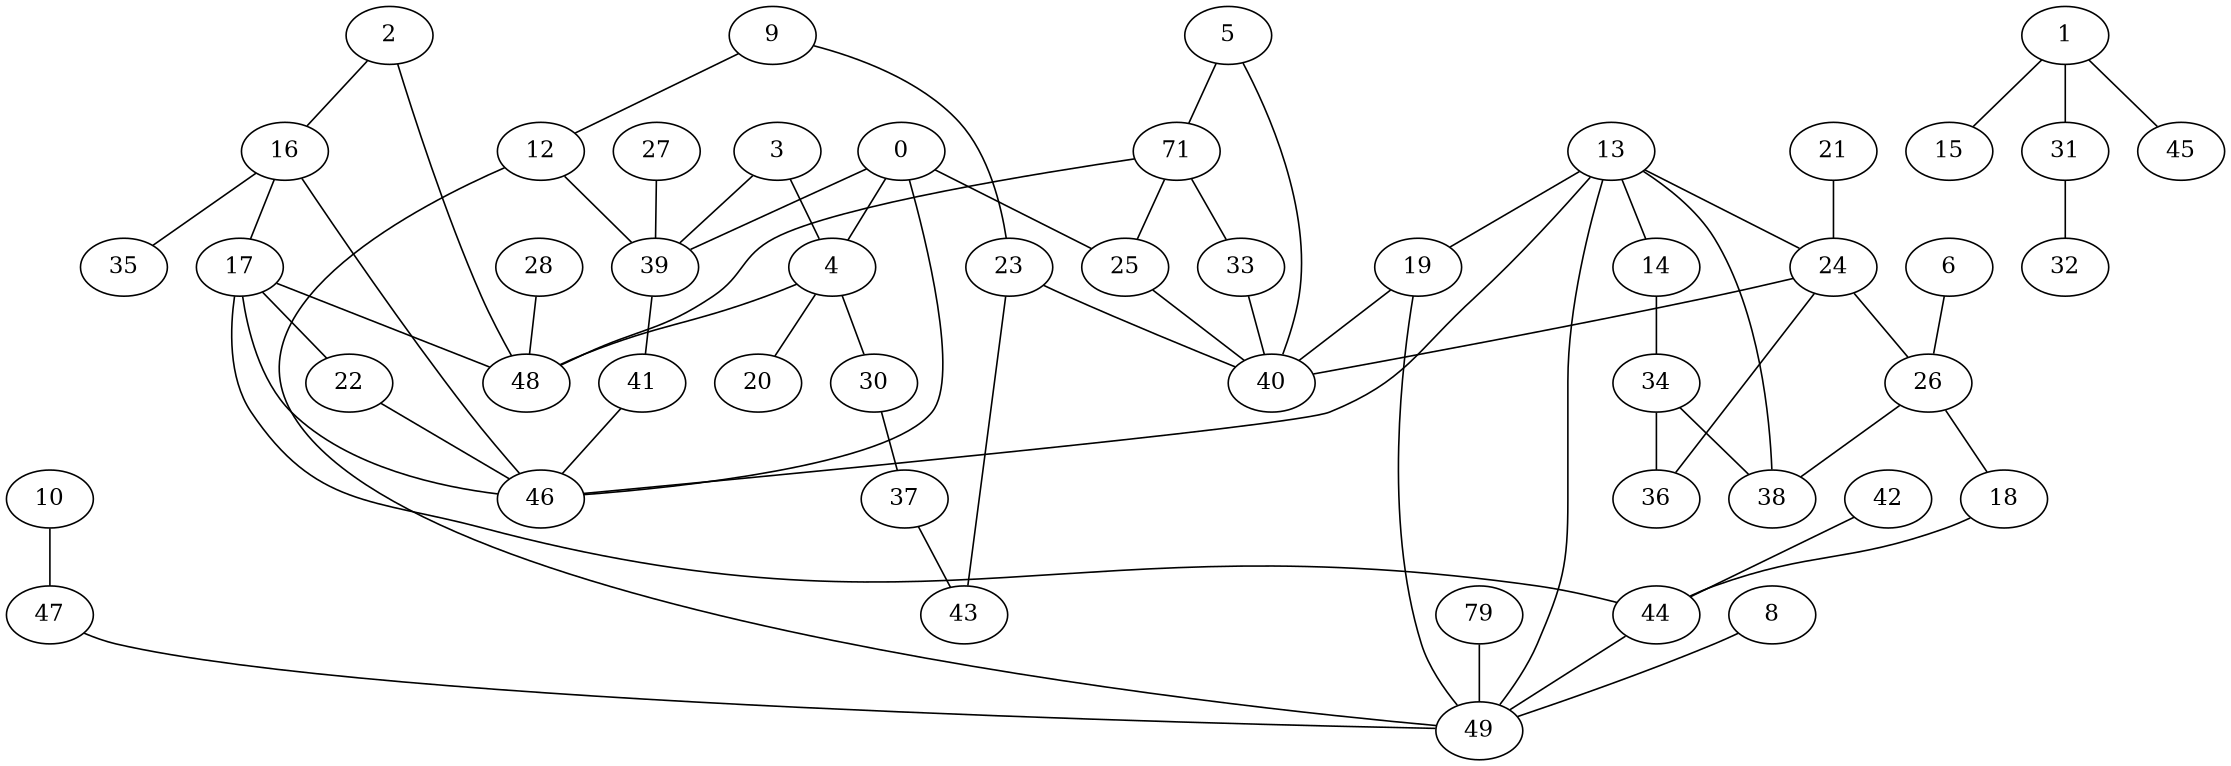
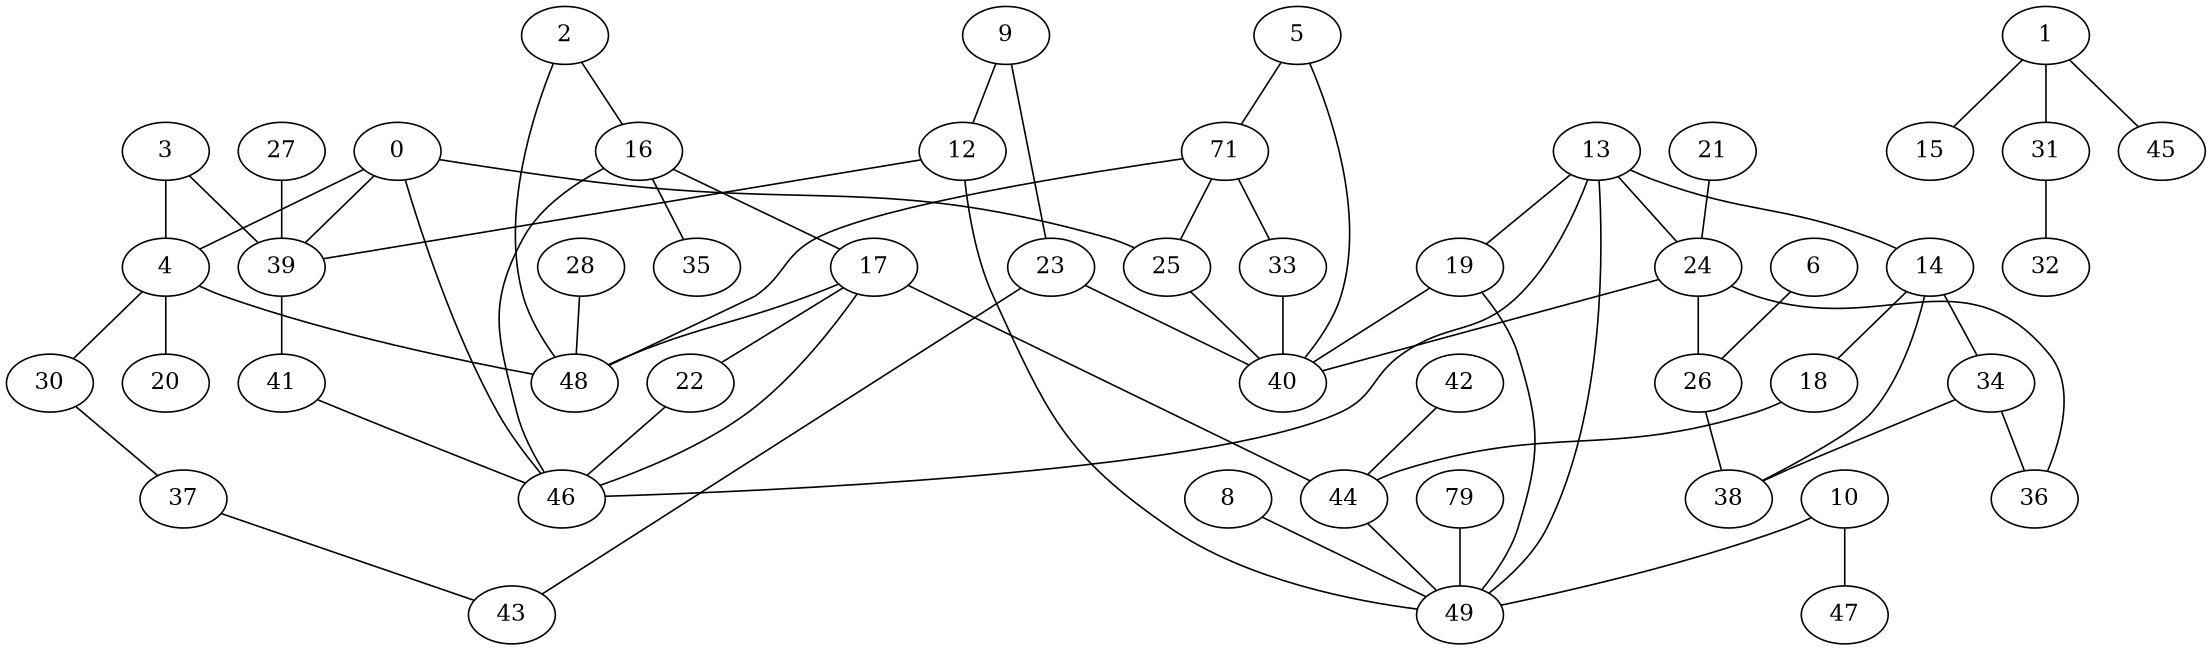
(1744, 303) -> (1872, 412)
(1966, 441) -> (1872, 325)
(757, 705) -> (1658, 568)
